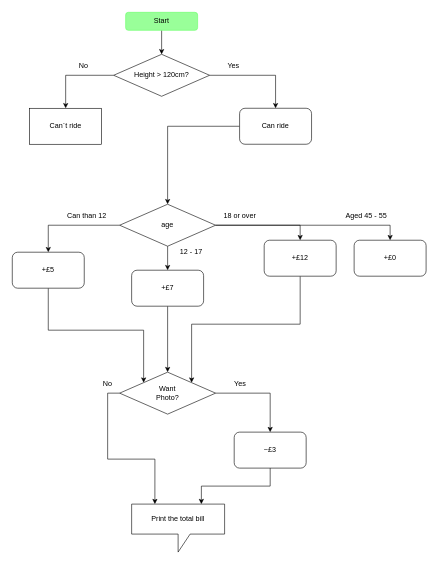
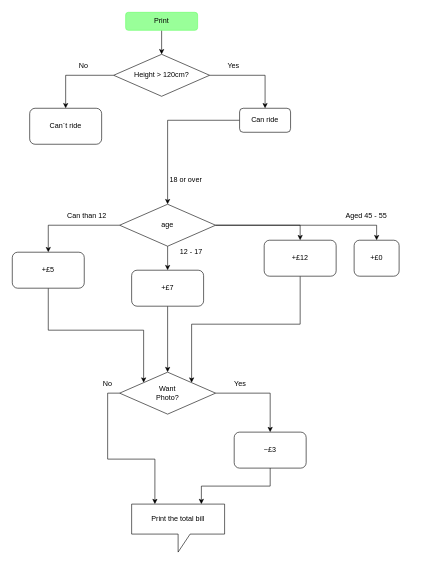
(162, 21) -> (162, 21)
(66, 126) -> (66, 126)
(276, 126) -> (265, 120)
(240, 216) -> (186, 180)
(390, 258) -> (377, 258)
